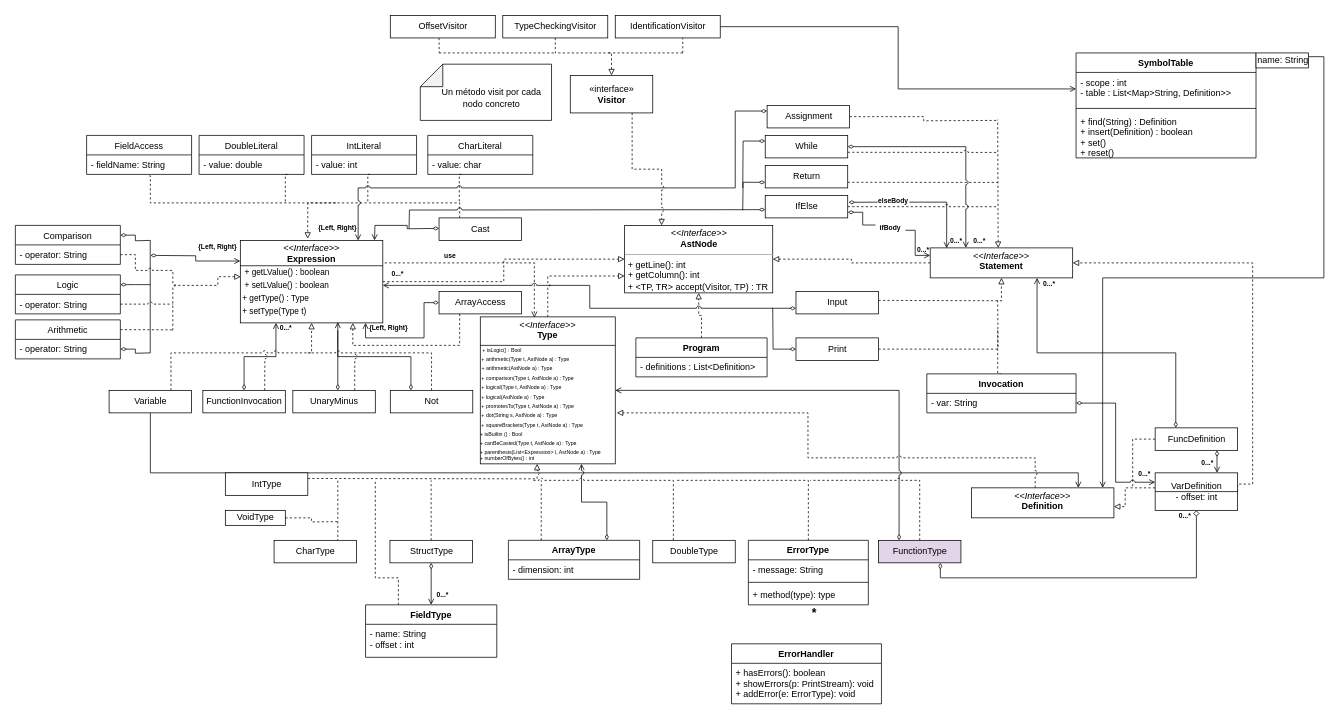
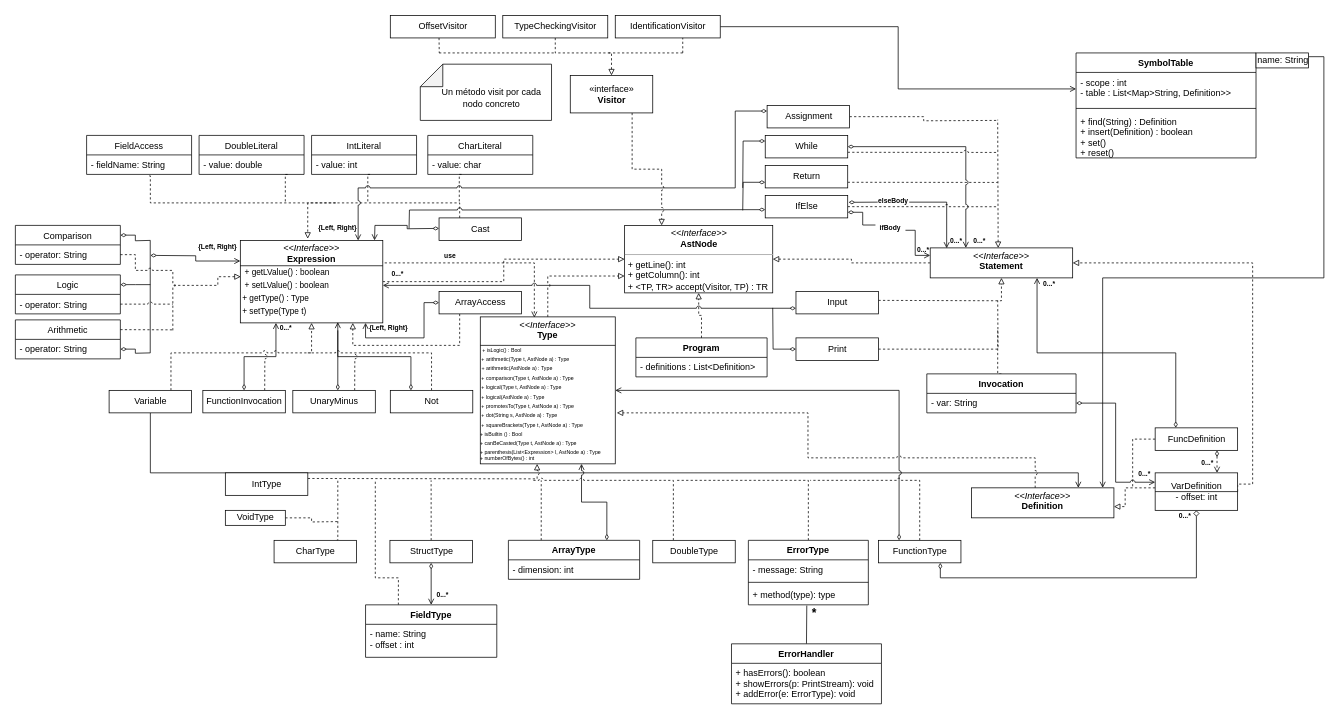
(1217, 464) -> (1217, 464)
(920, 552) -> (920, 552)
none -> (807, 625)
